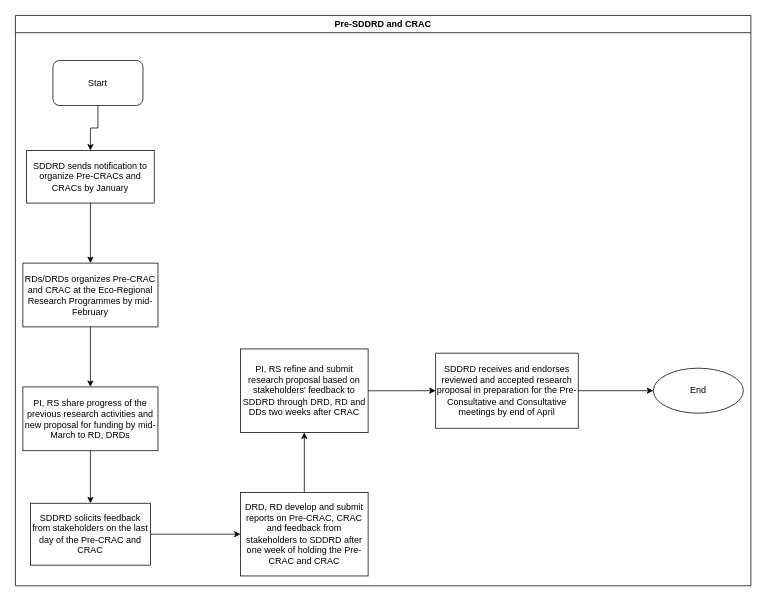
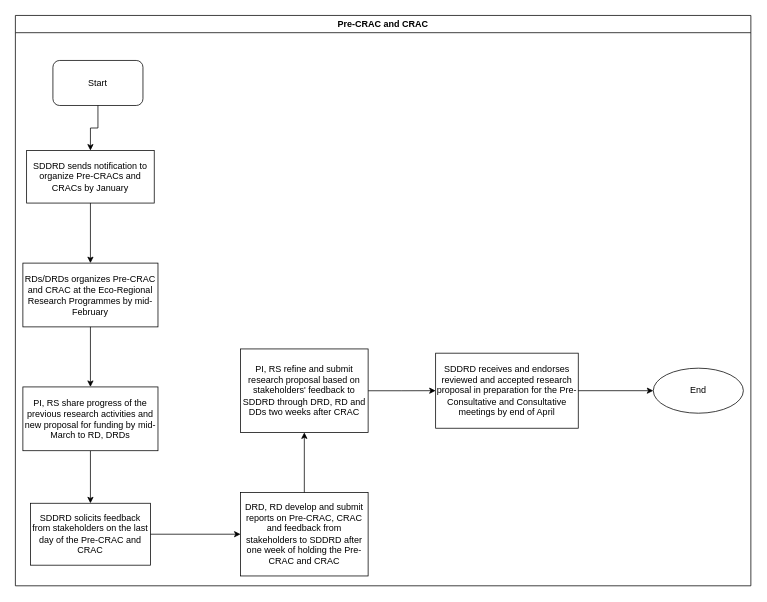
(383, 24) -> (383, 24)
